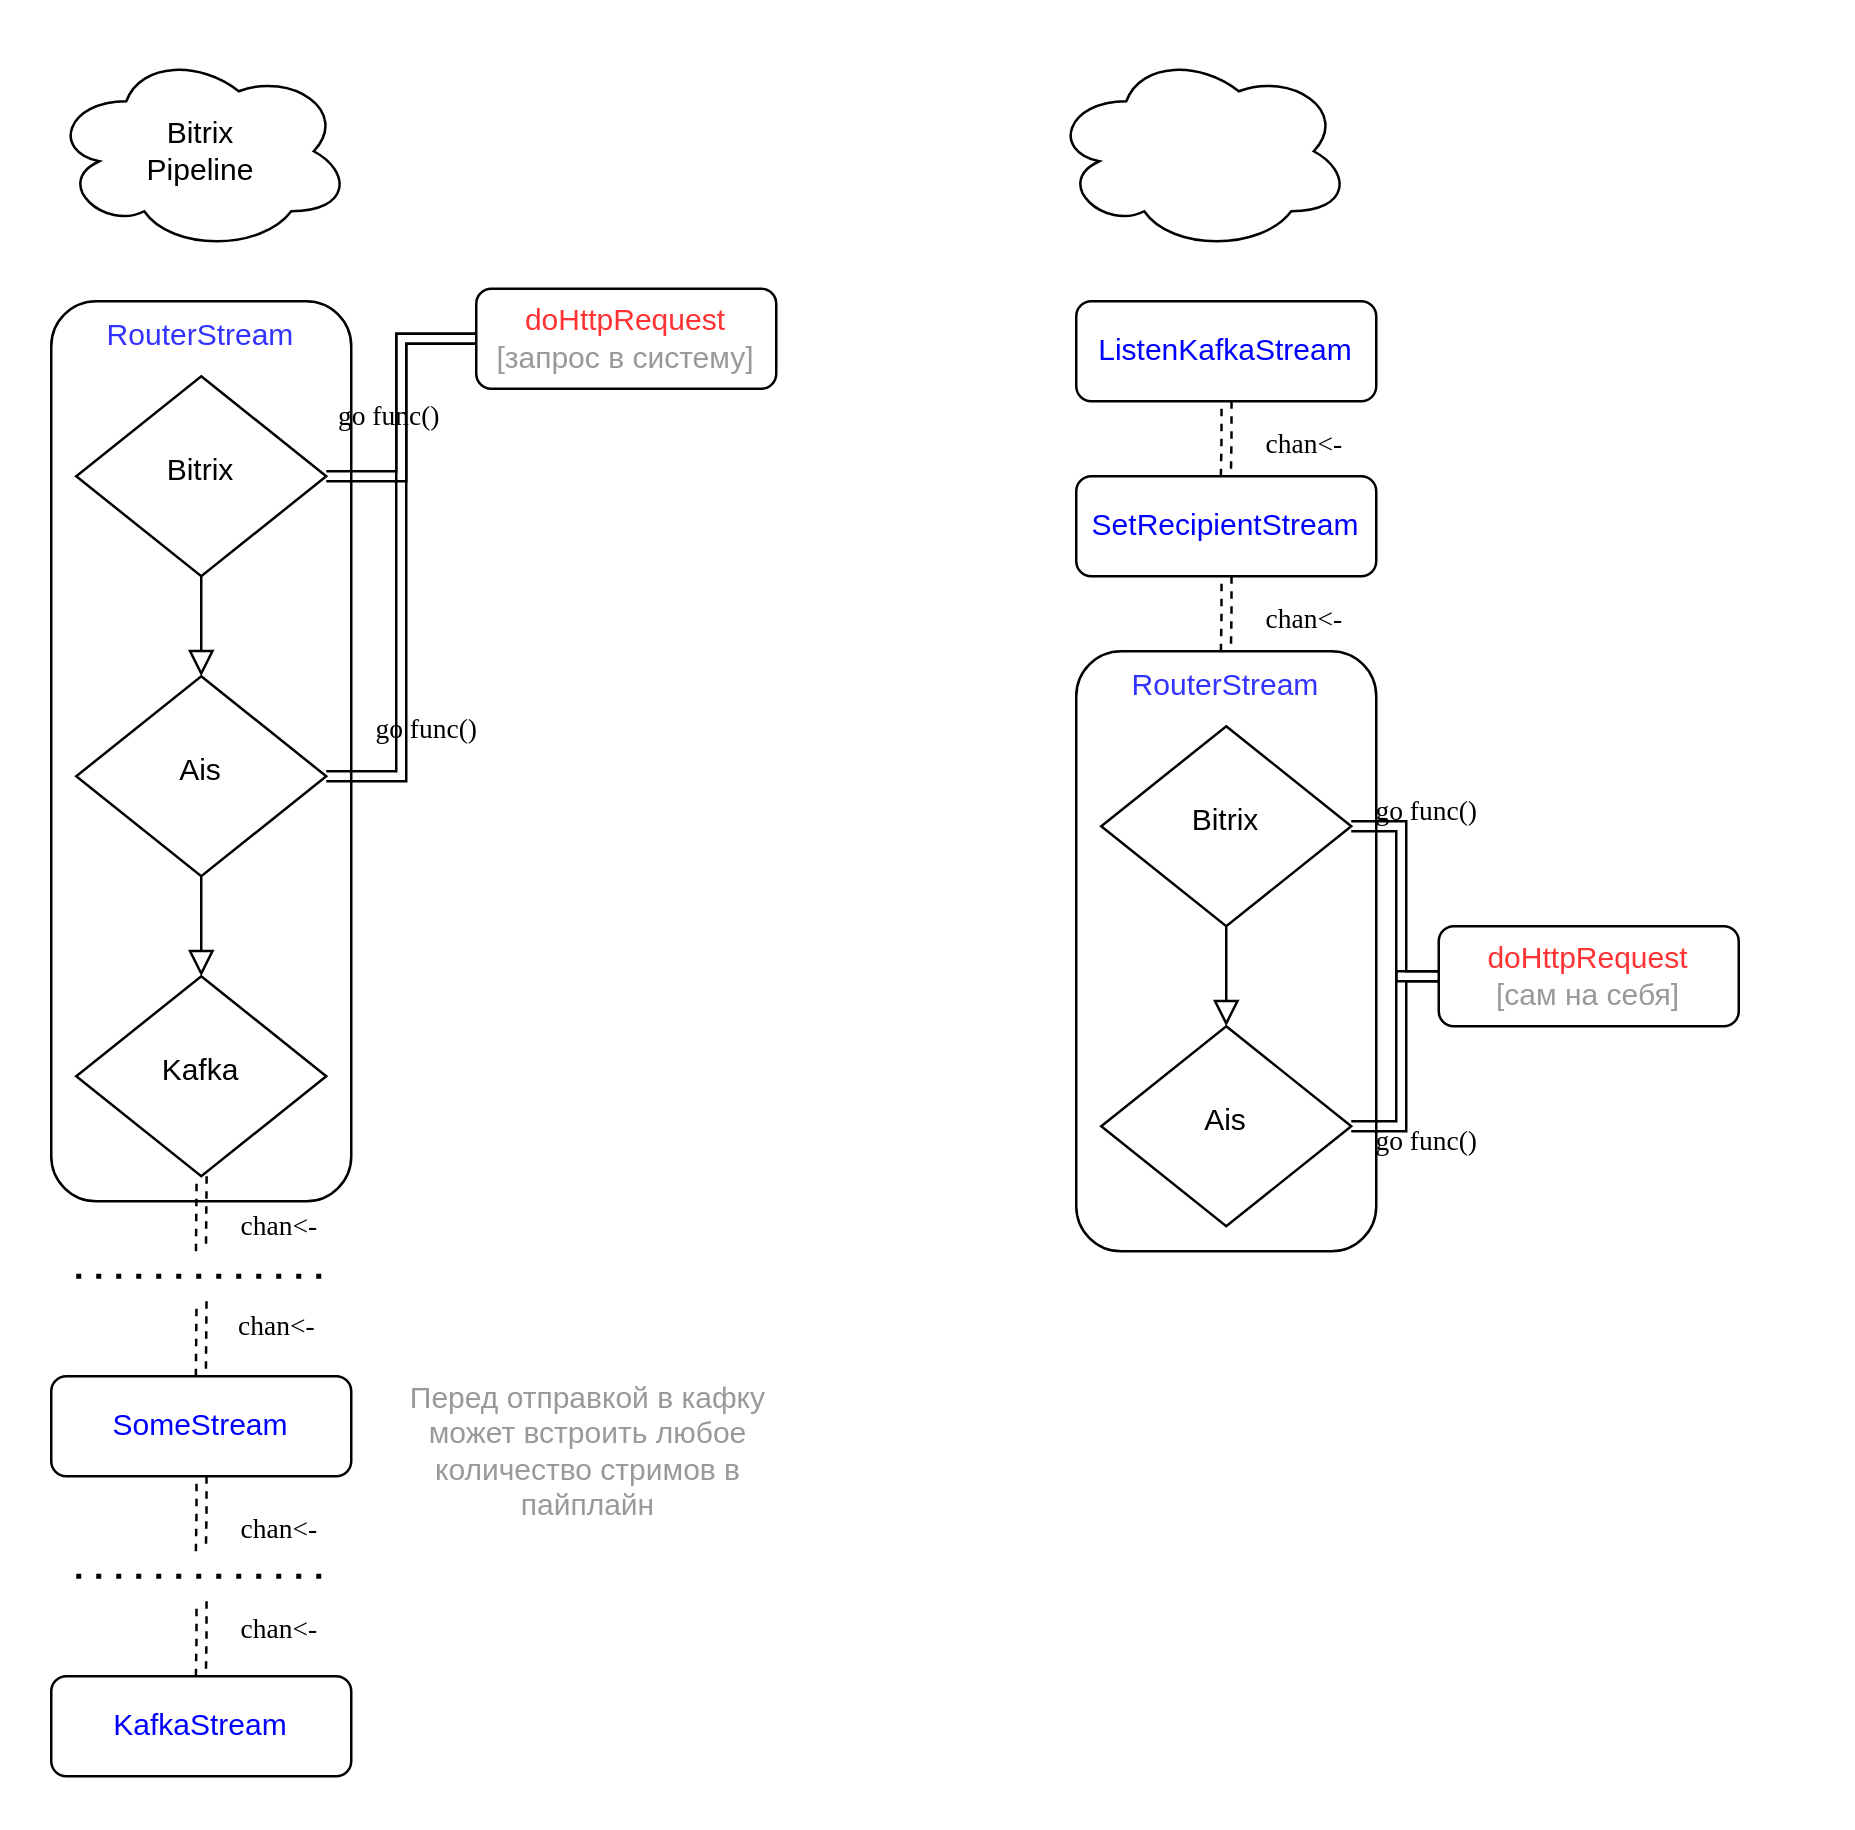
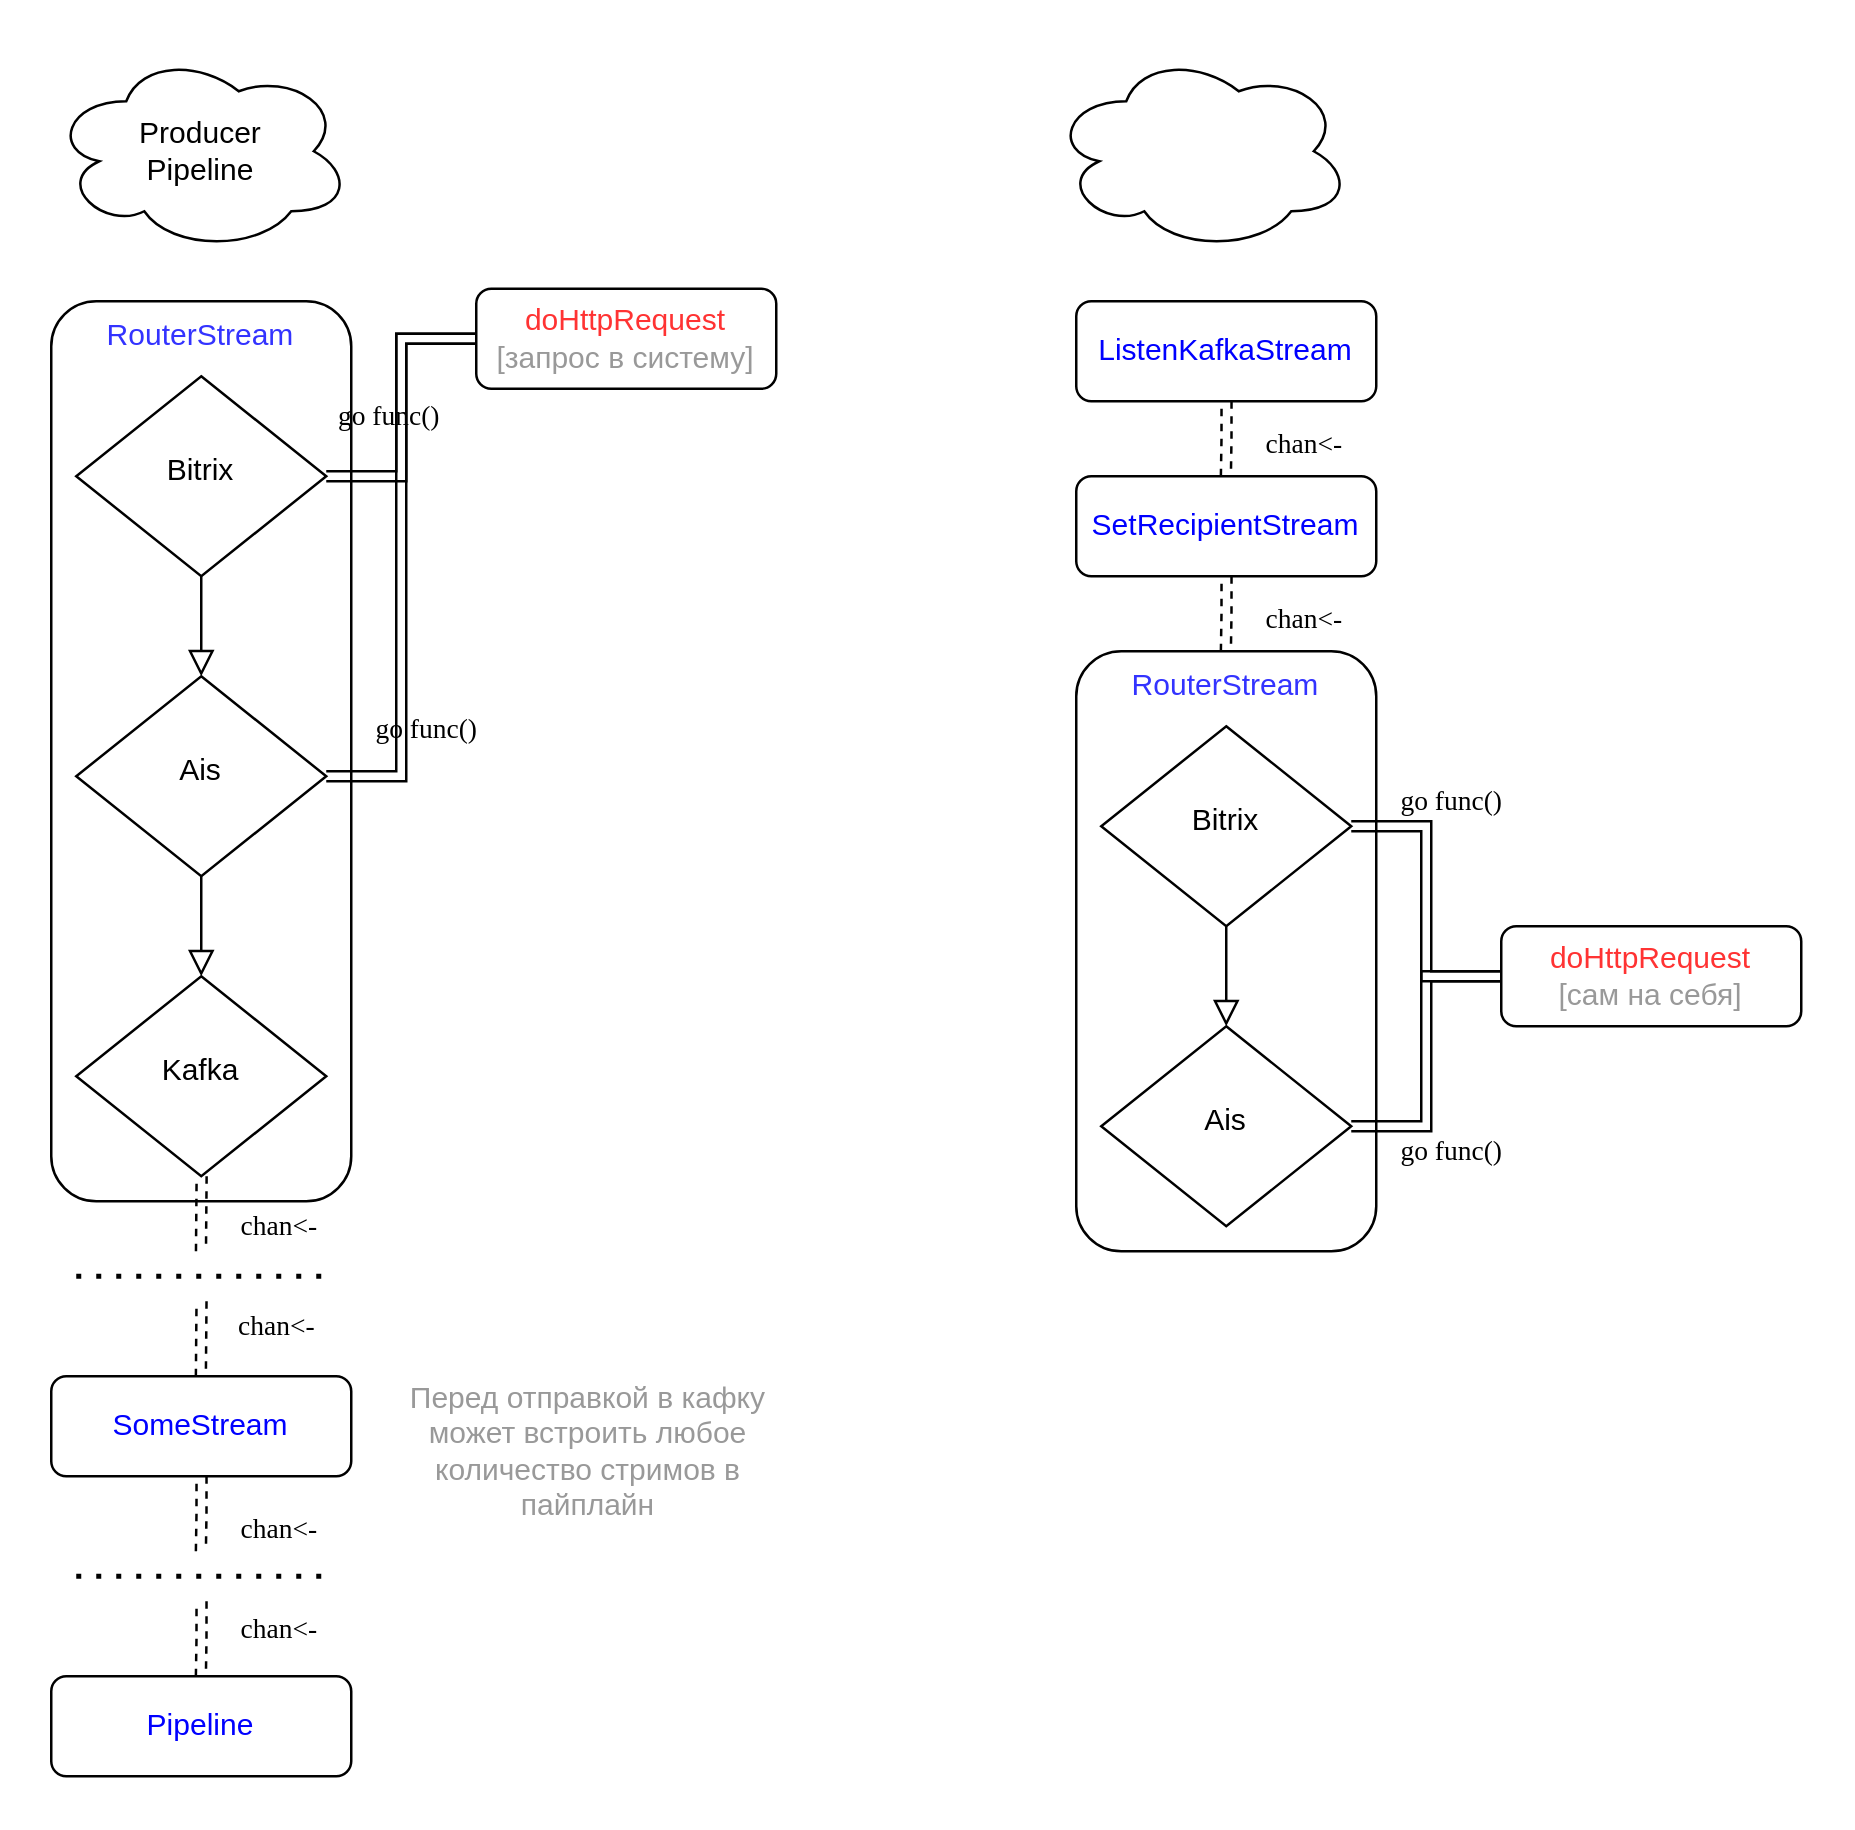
(201, 151) -> (201, 151)
(1589, 976) -> (1651, 976)
(201, 1726) -> (201, 1726)
